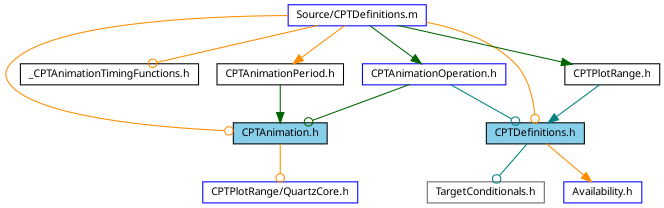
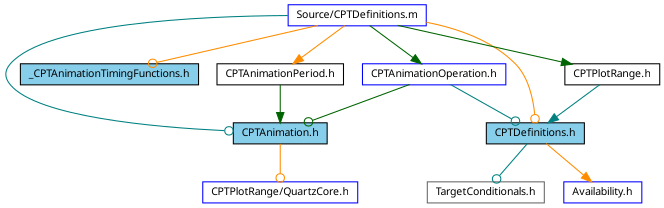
(27, 52) -> (27, 52)
(109, 74) -> (109, 74)
